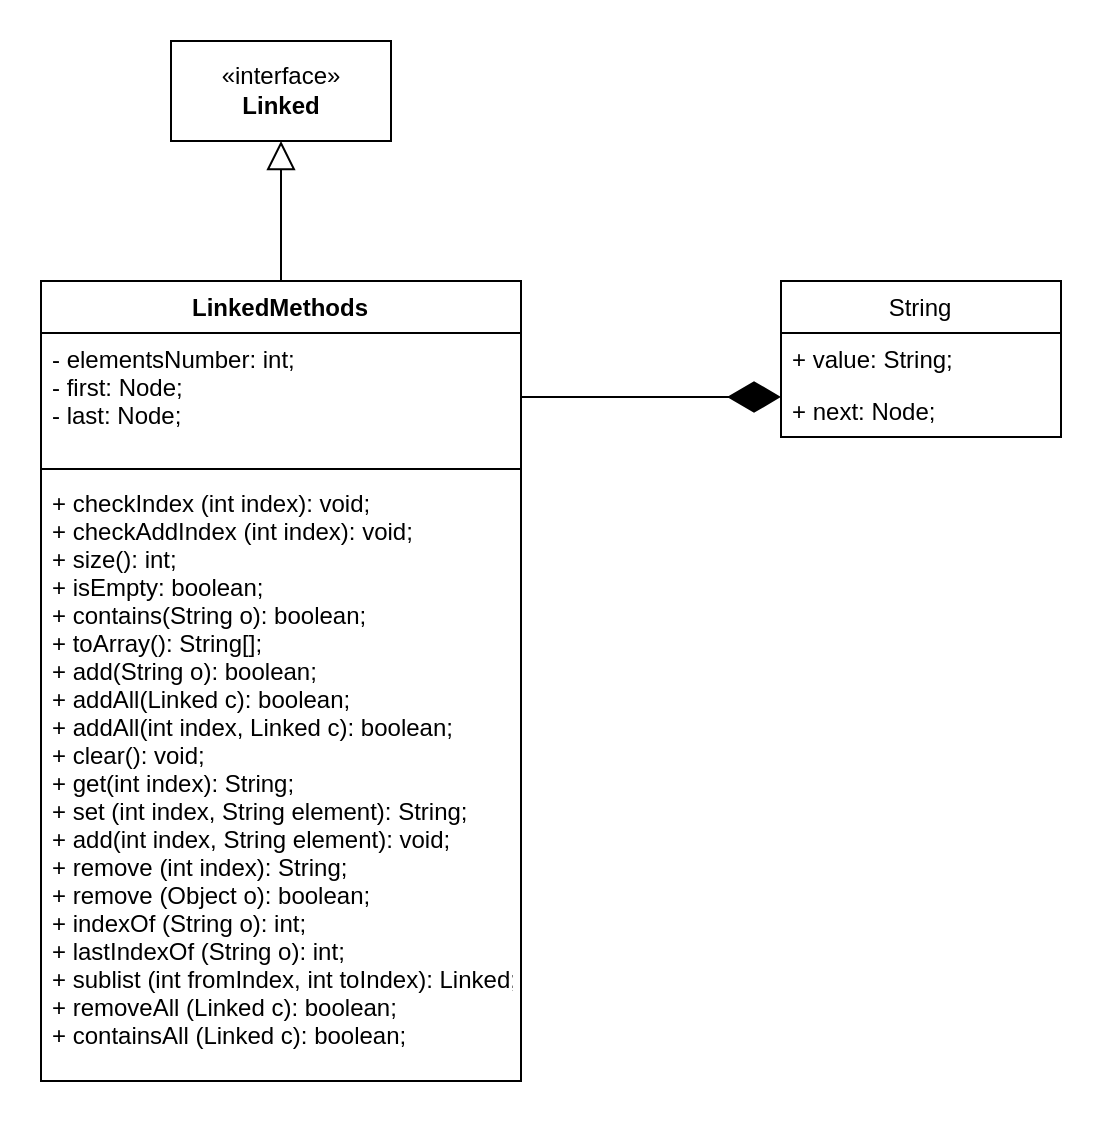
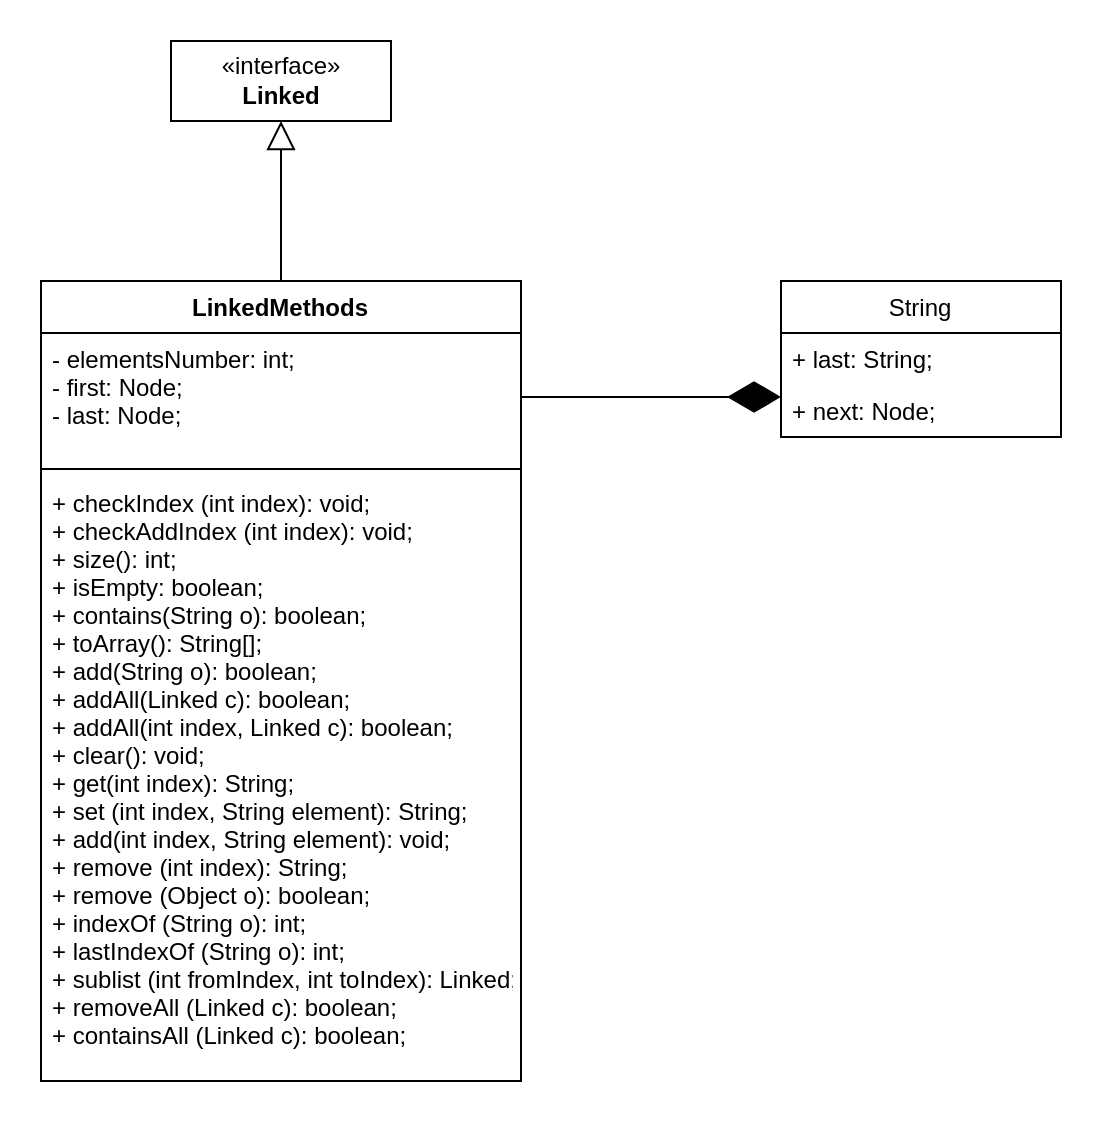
(281, 91) -> (281, 81)
(881, 360) -> (874, 360)
